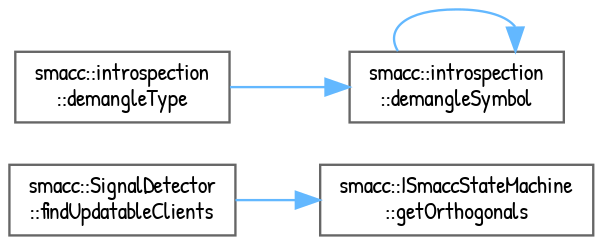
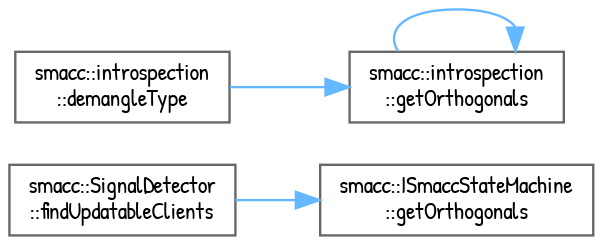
(457, 87) -> (457, 87)
